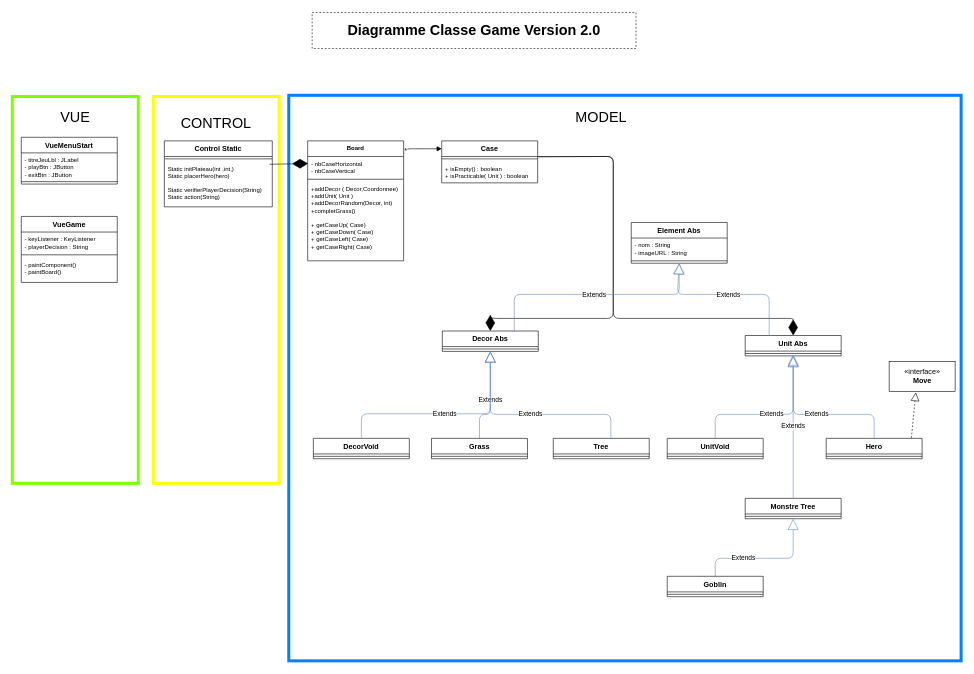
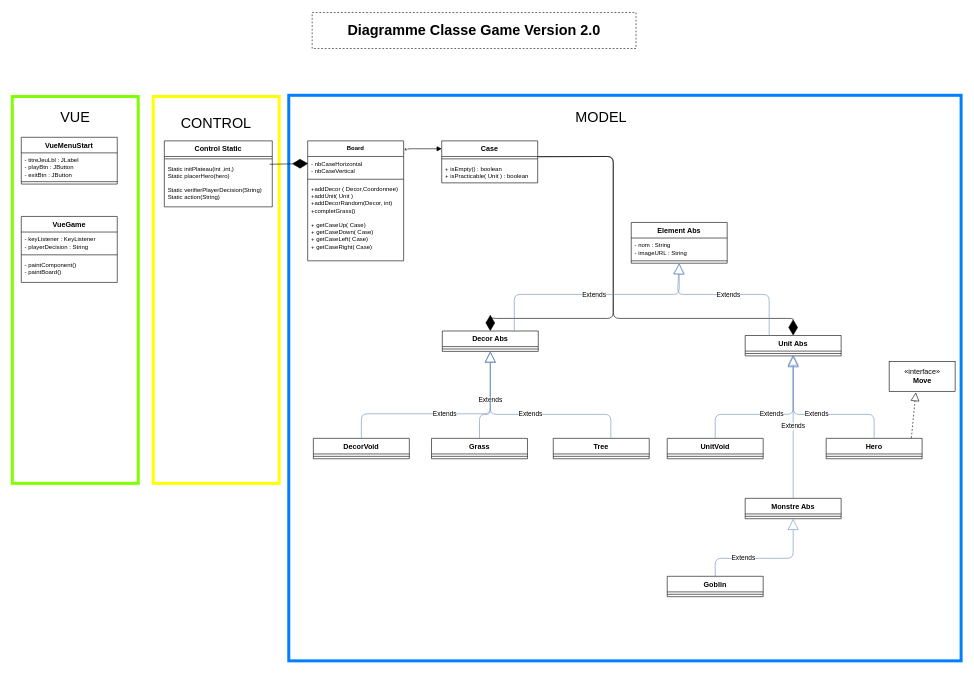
(793, 506) -> (793, 506)
